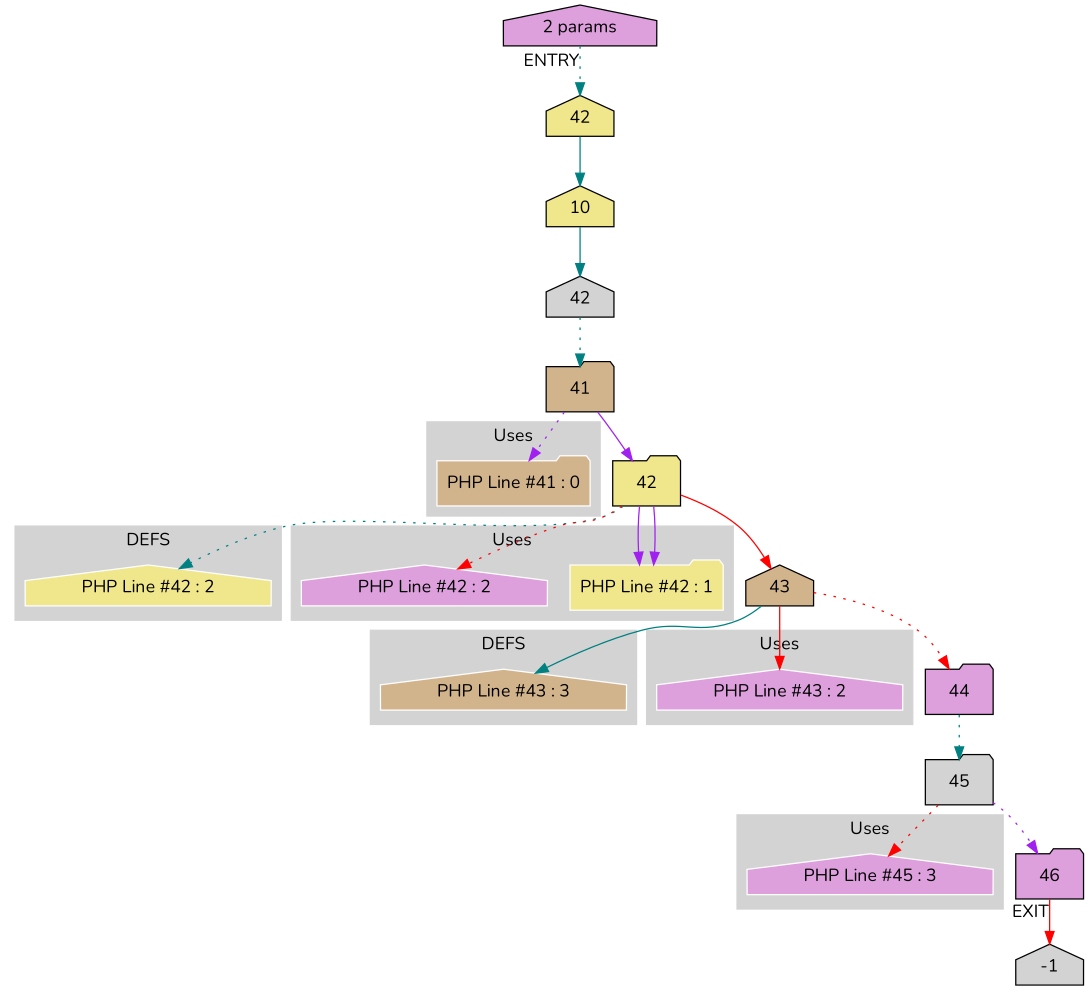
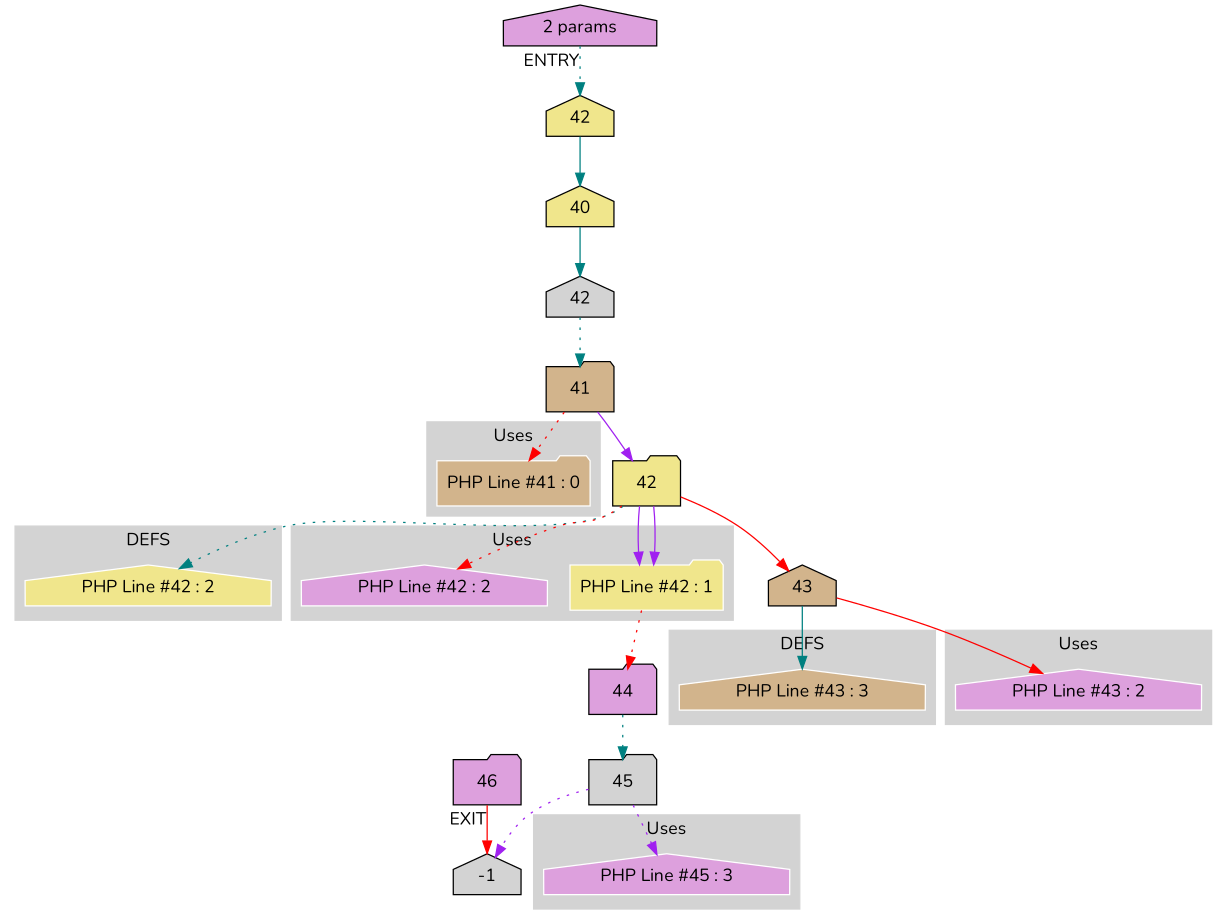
(580, 208) -> (580, 208)
(551, 431) -> (551, 431)
(885, 612) -> (636, 633)
(1014, 821) -> (541, 807)
(918, 826) -> (642, 824)
